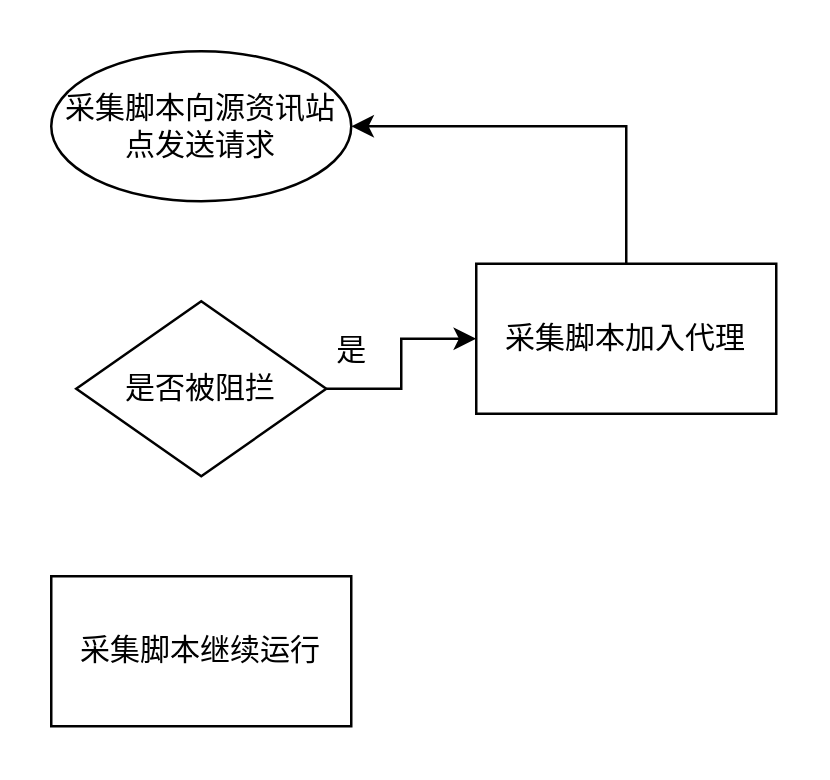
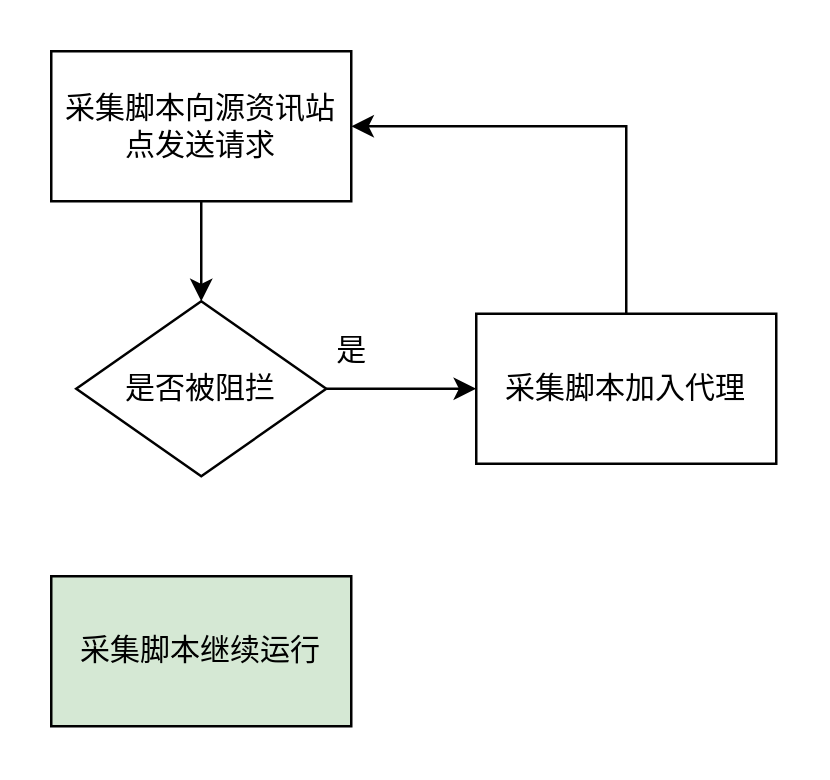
(201, 126) -> (201, 126)
none -> (201, 243)
(626, 339) -> (626, 389)
(201, 651) -> (201, 651)
